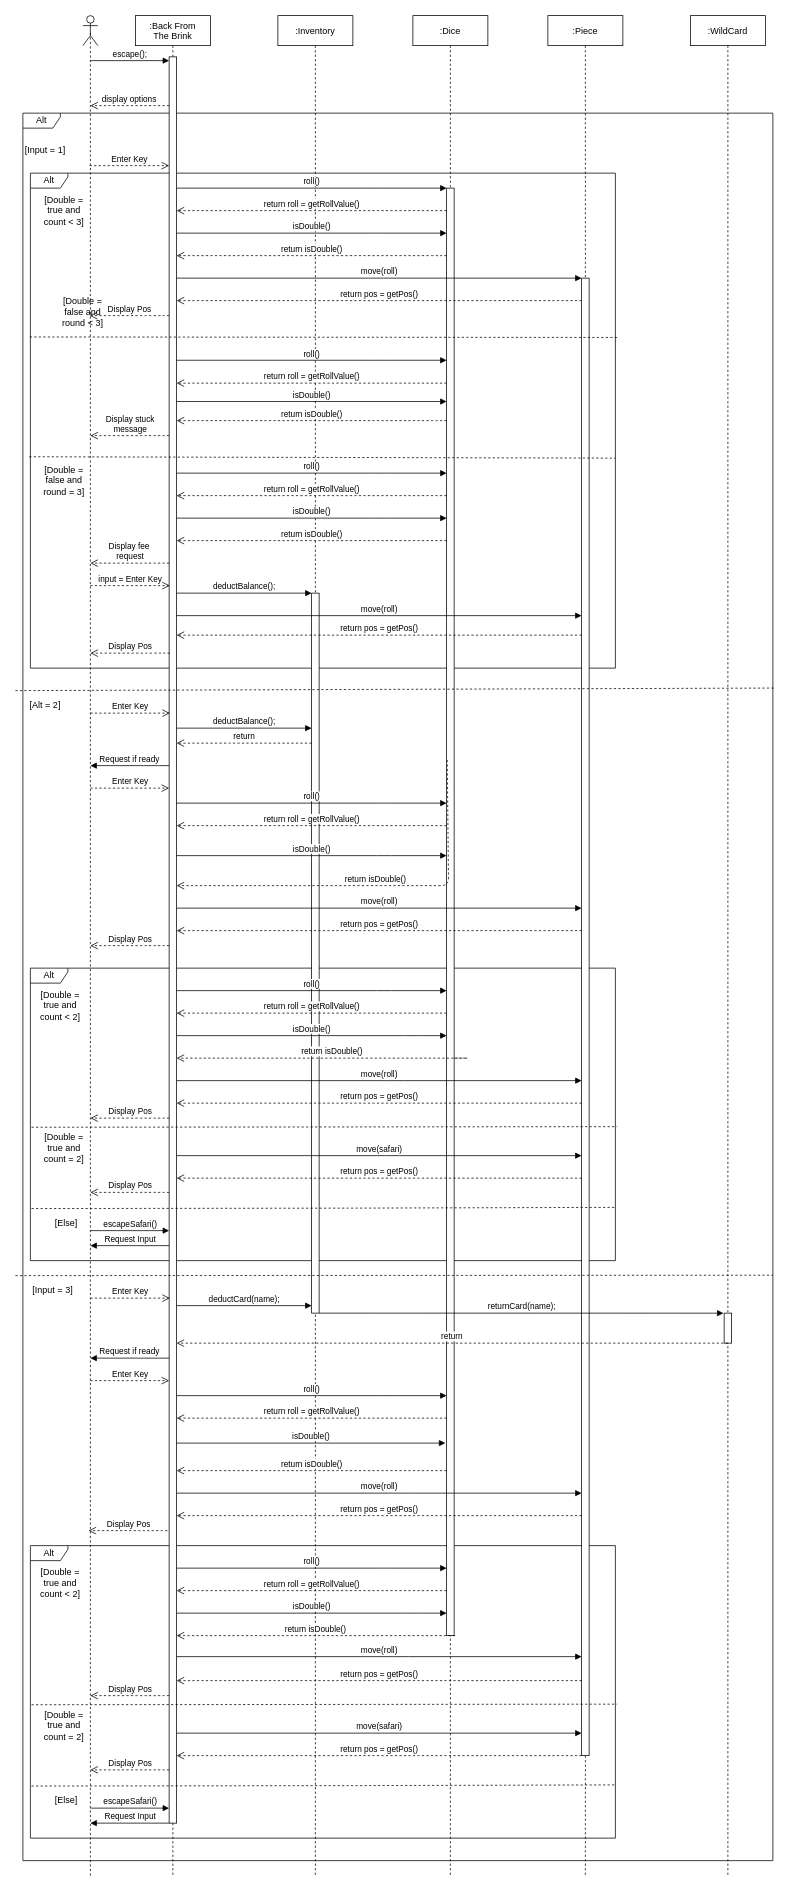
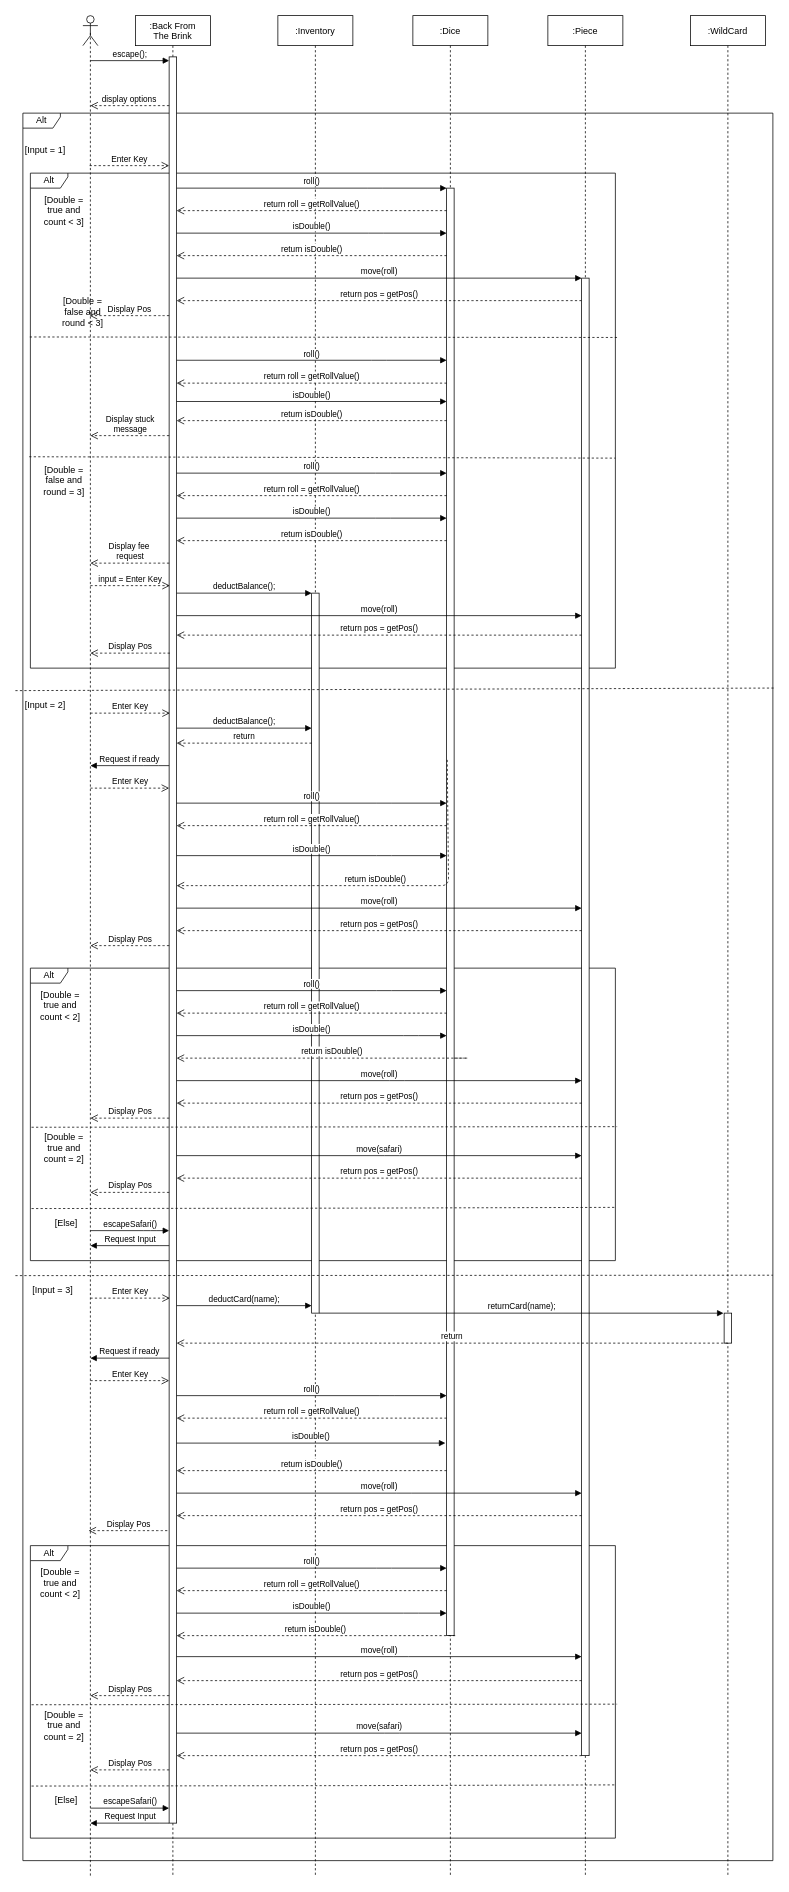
(45, 705) -> (45, 705)
